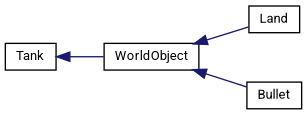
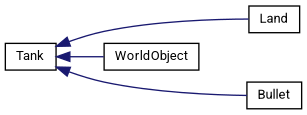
(228, 33) -> (158, 23)
(226, 80) -> (157, 90)
